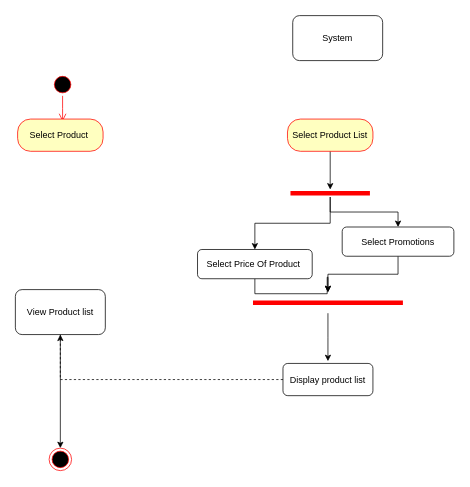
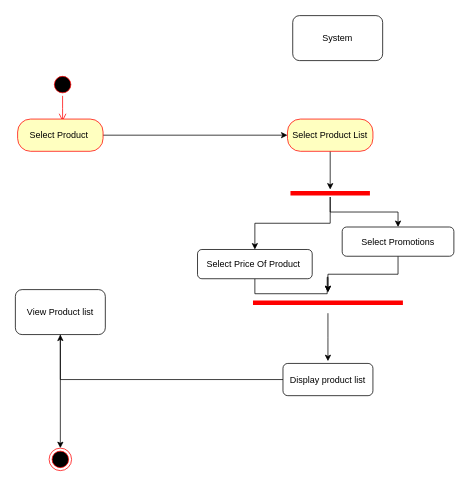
none -> (192, 135)
(173, 380) -> (173, 380)
